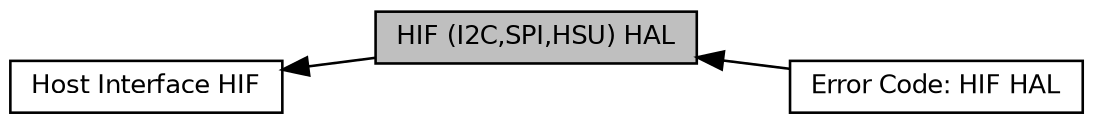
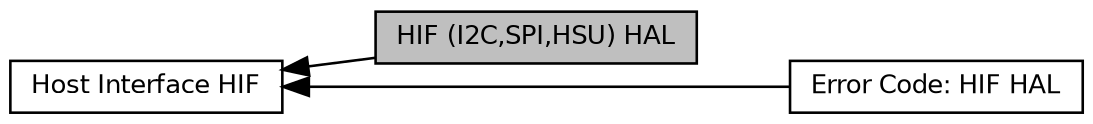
(756, 65) -> (550, 87)
